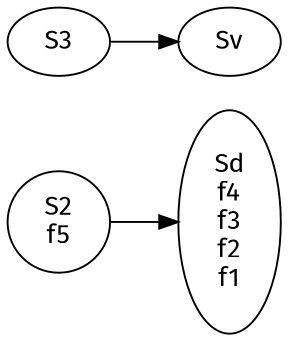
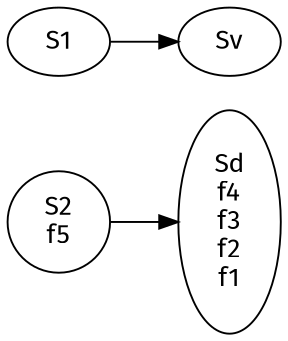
(59, 42) -> (59, 42)
